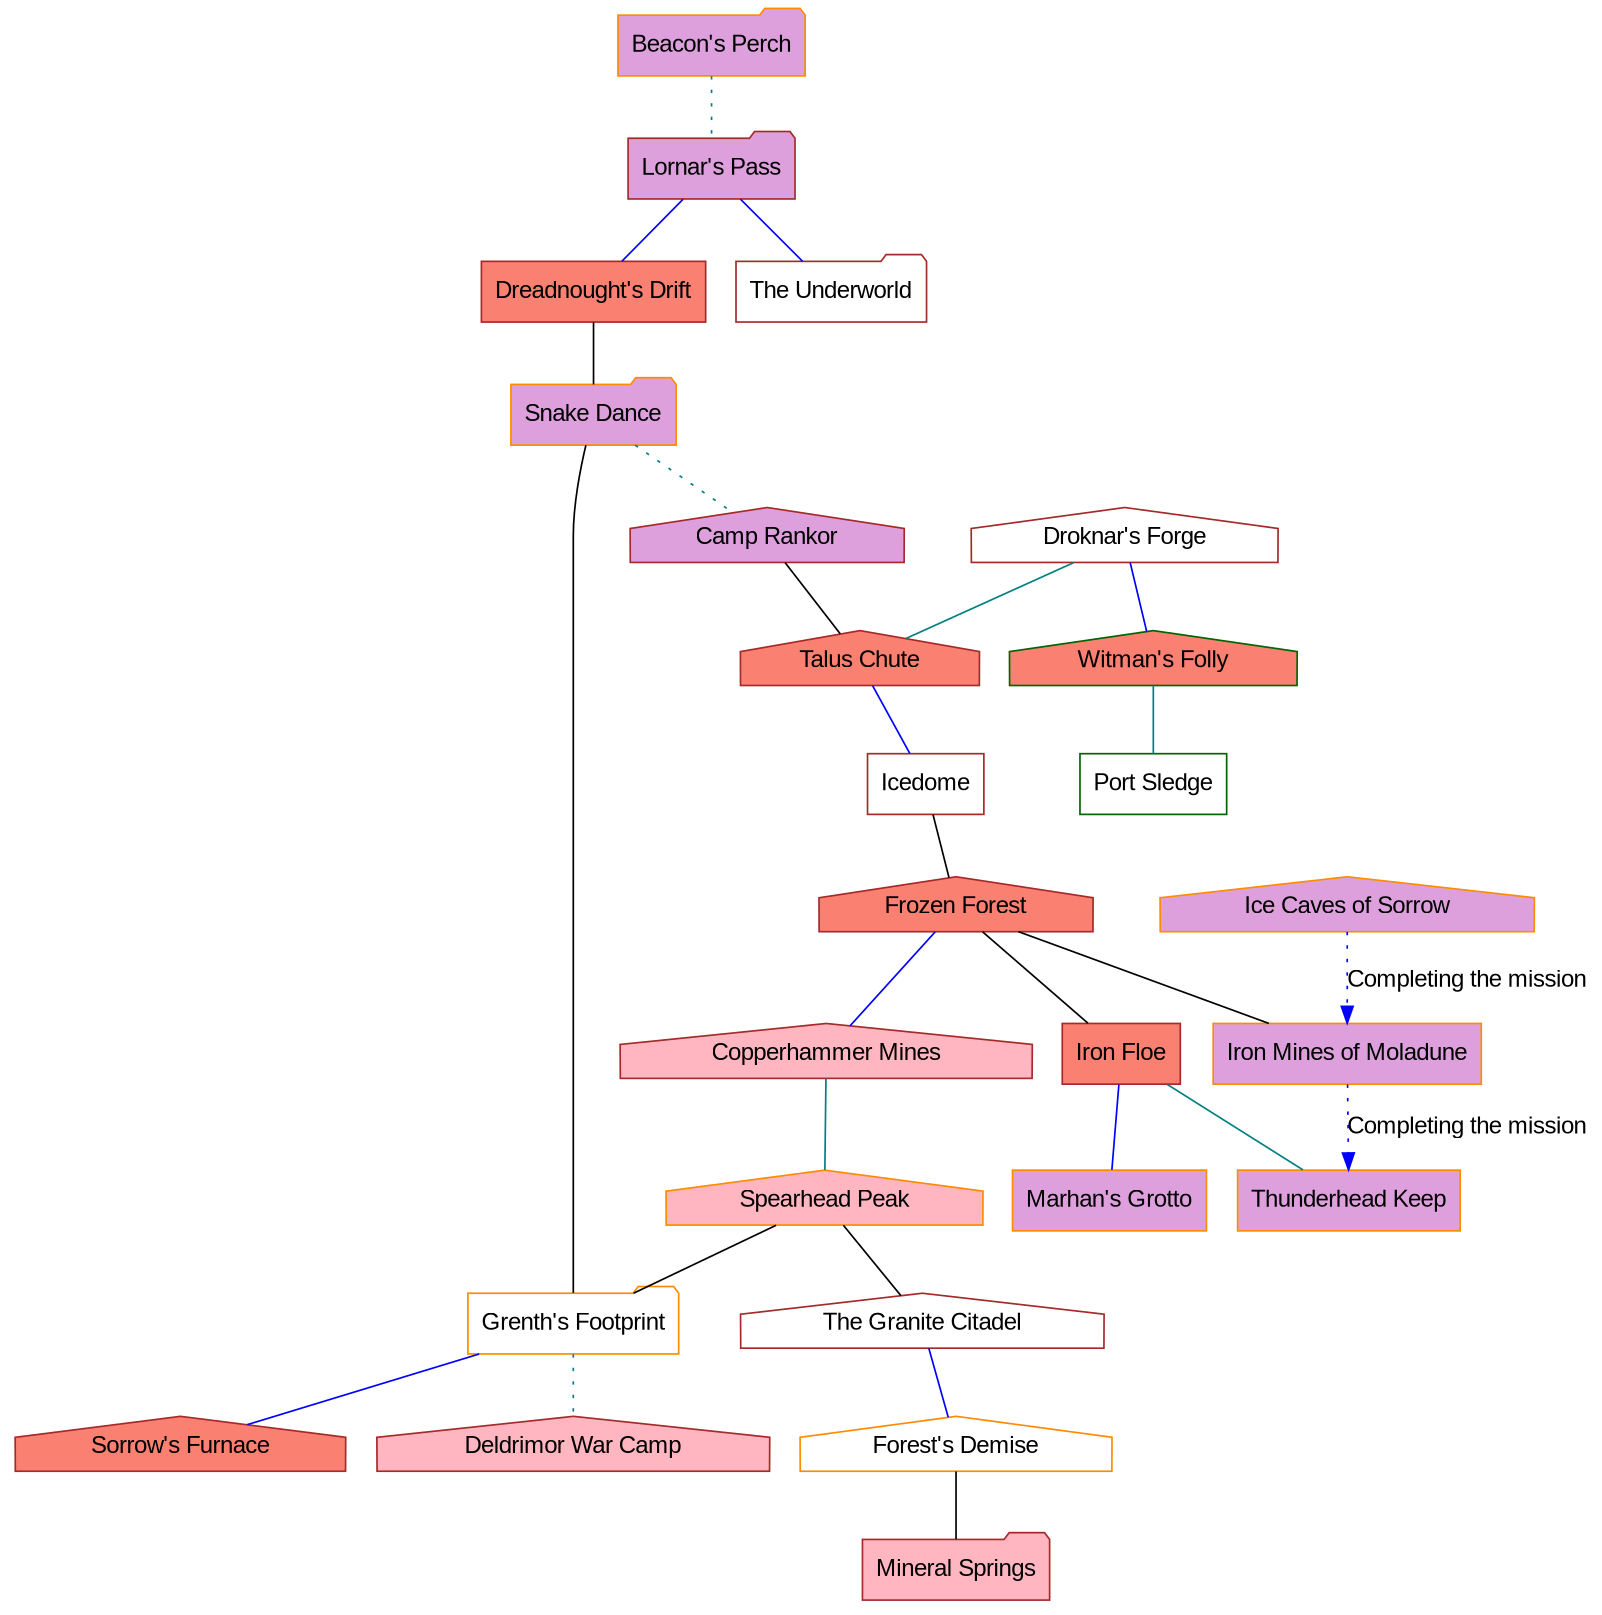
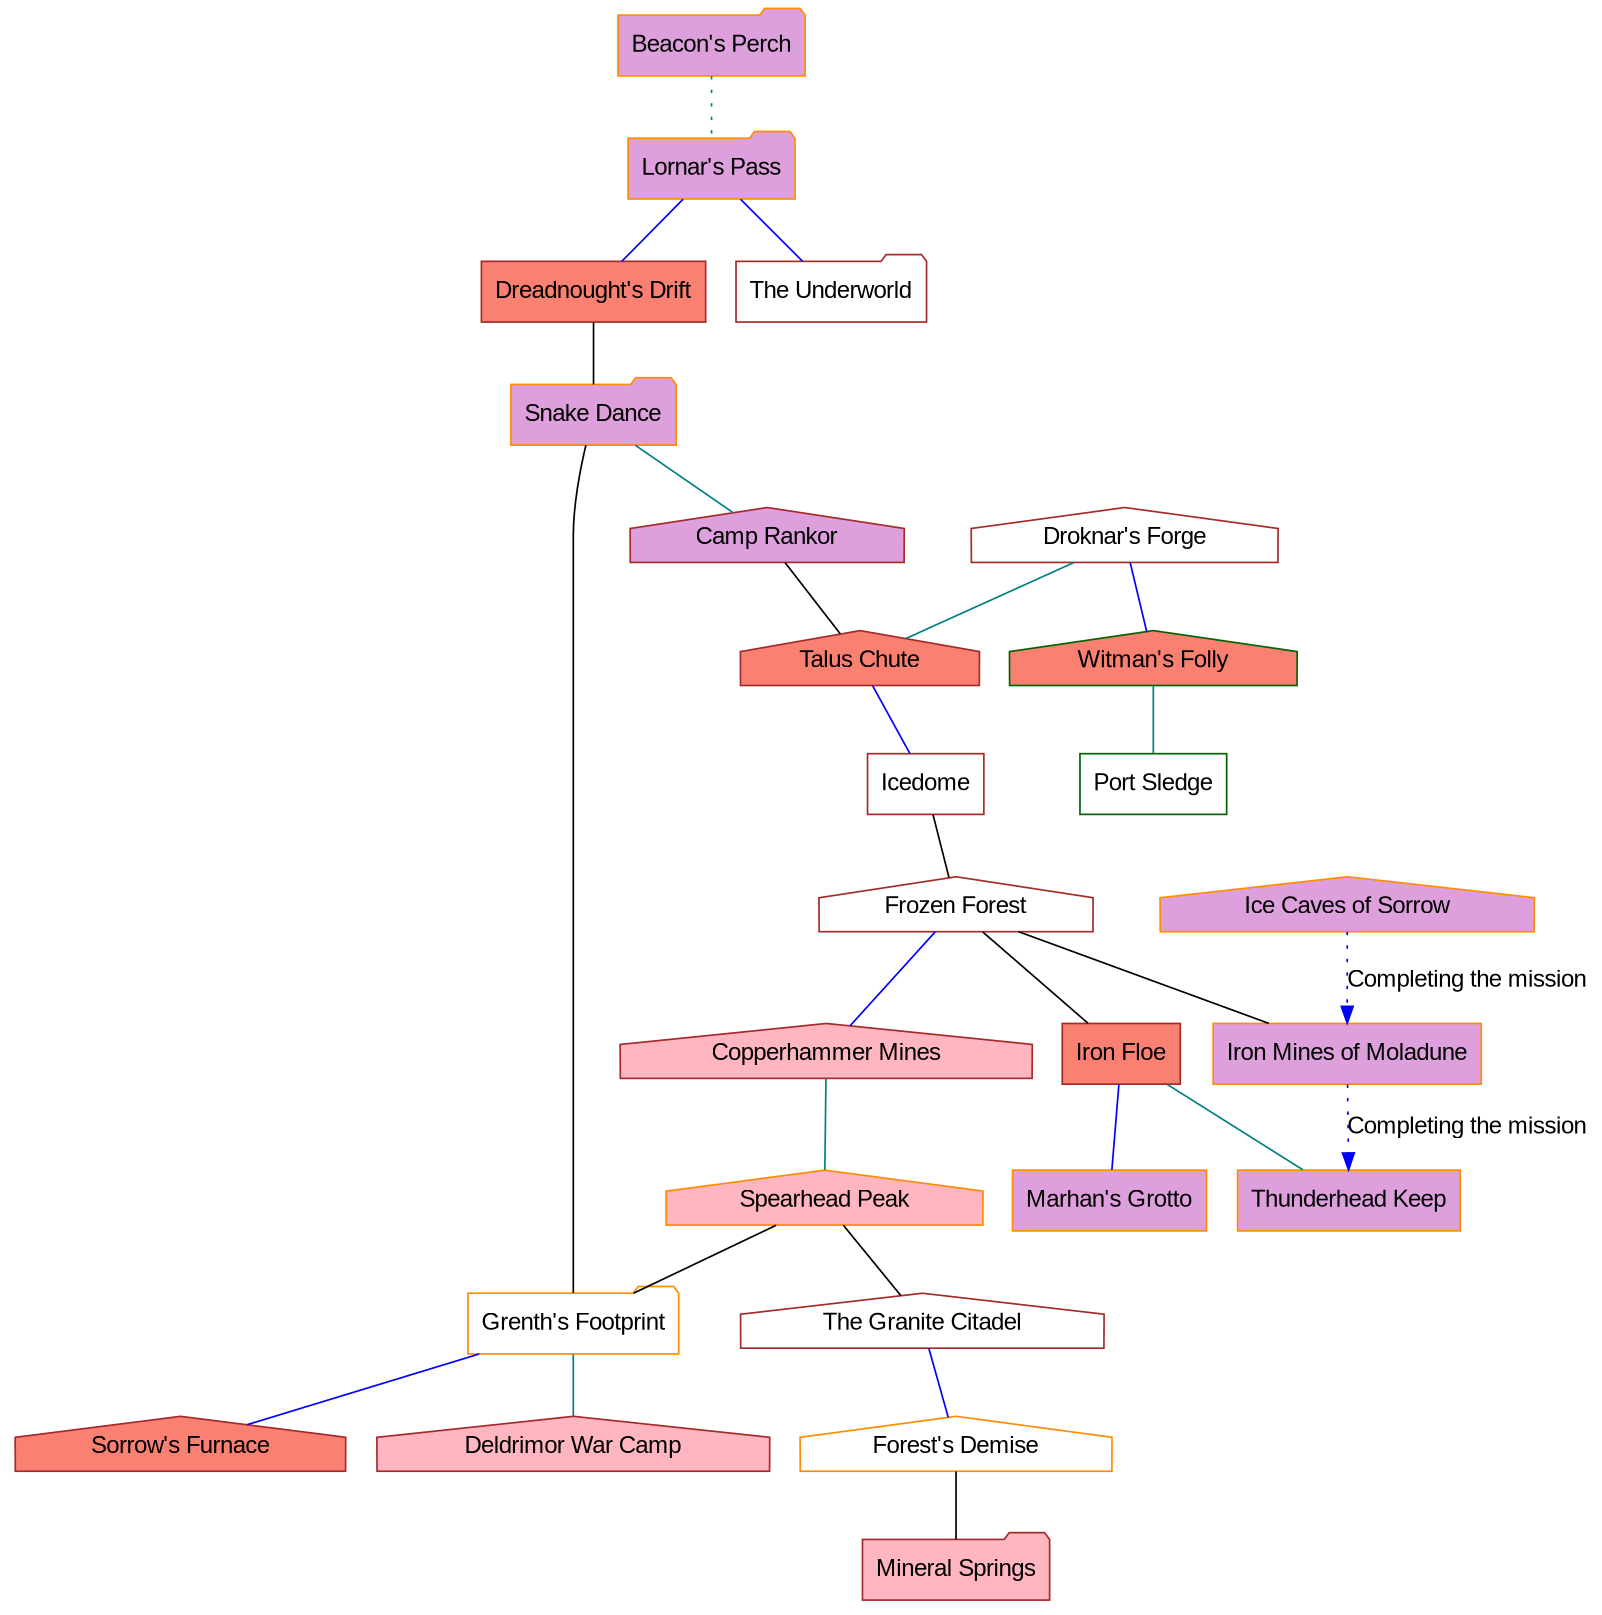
(712, 169) -> (712, 169)
(684, 479) -> (684, 479)
(956, 907) -> (956, 907)
(573, 1385) -> (573, 1385)
